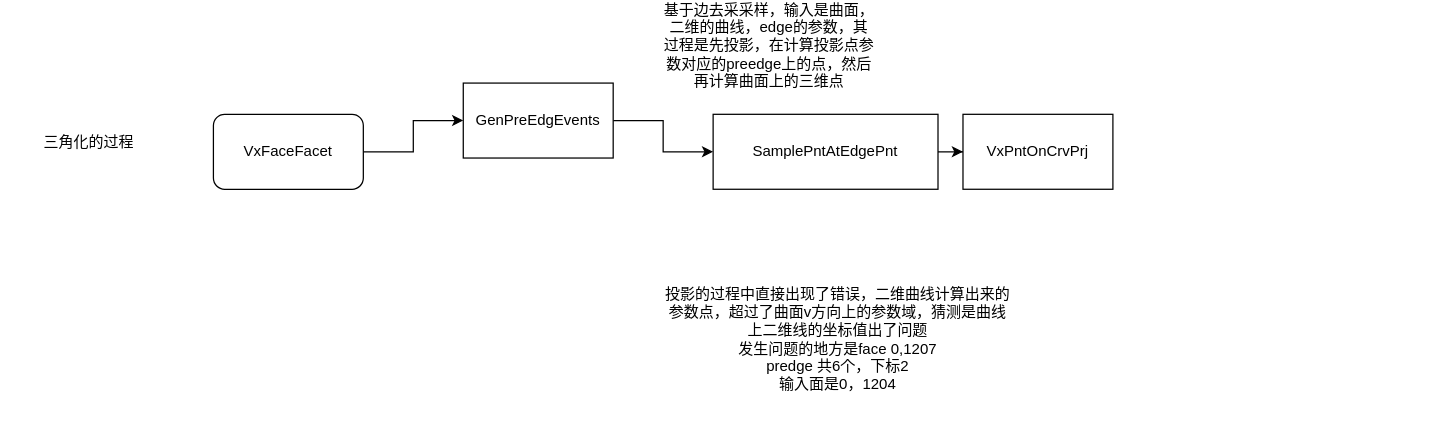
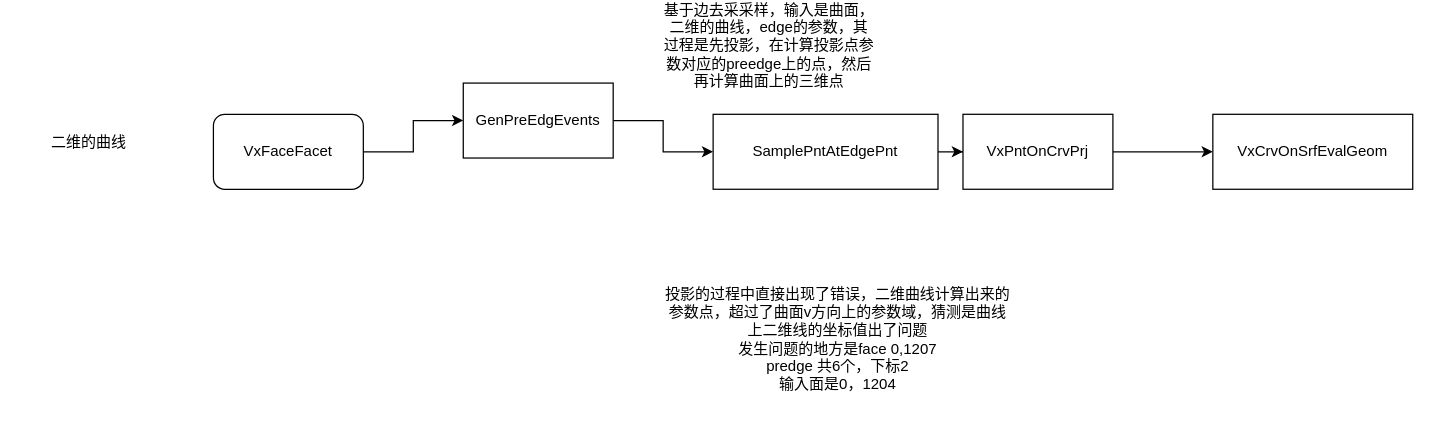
(89, 143) -> (89, 143)
none -> (1159, 152)
none -> (1313, 152)
